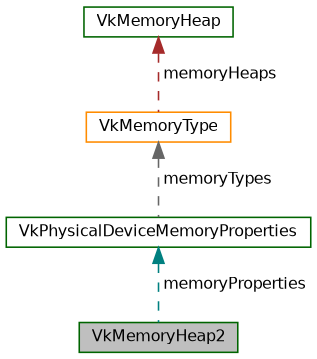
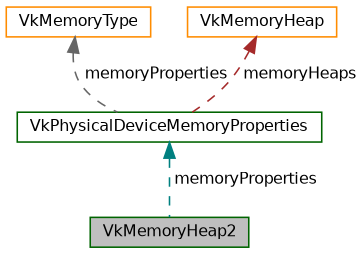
(159, 22) -> (262, 22)
(159, 83) -> (225, 86)
(216, 180) -> (154, 75)
